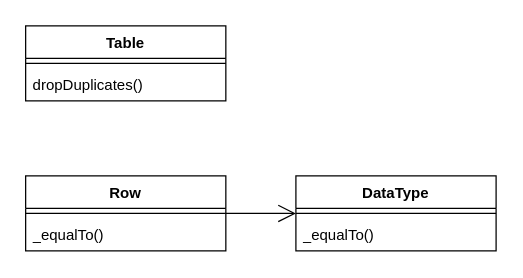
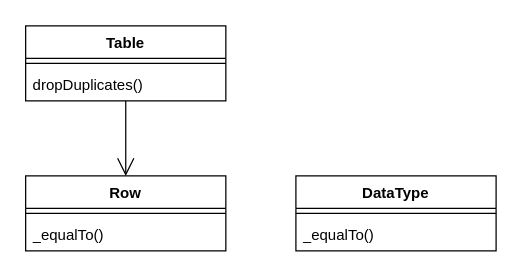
none -> (126, 138)
(260, 213) -> none
